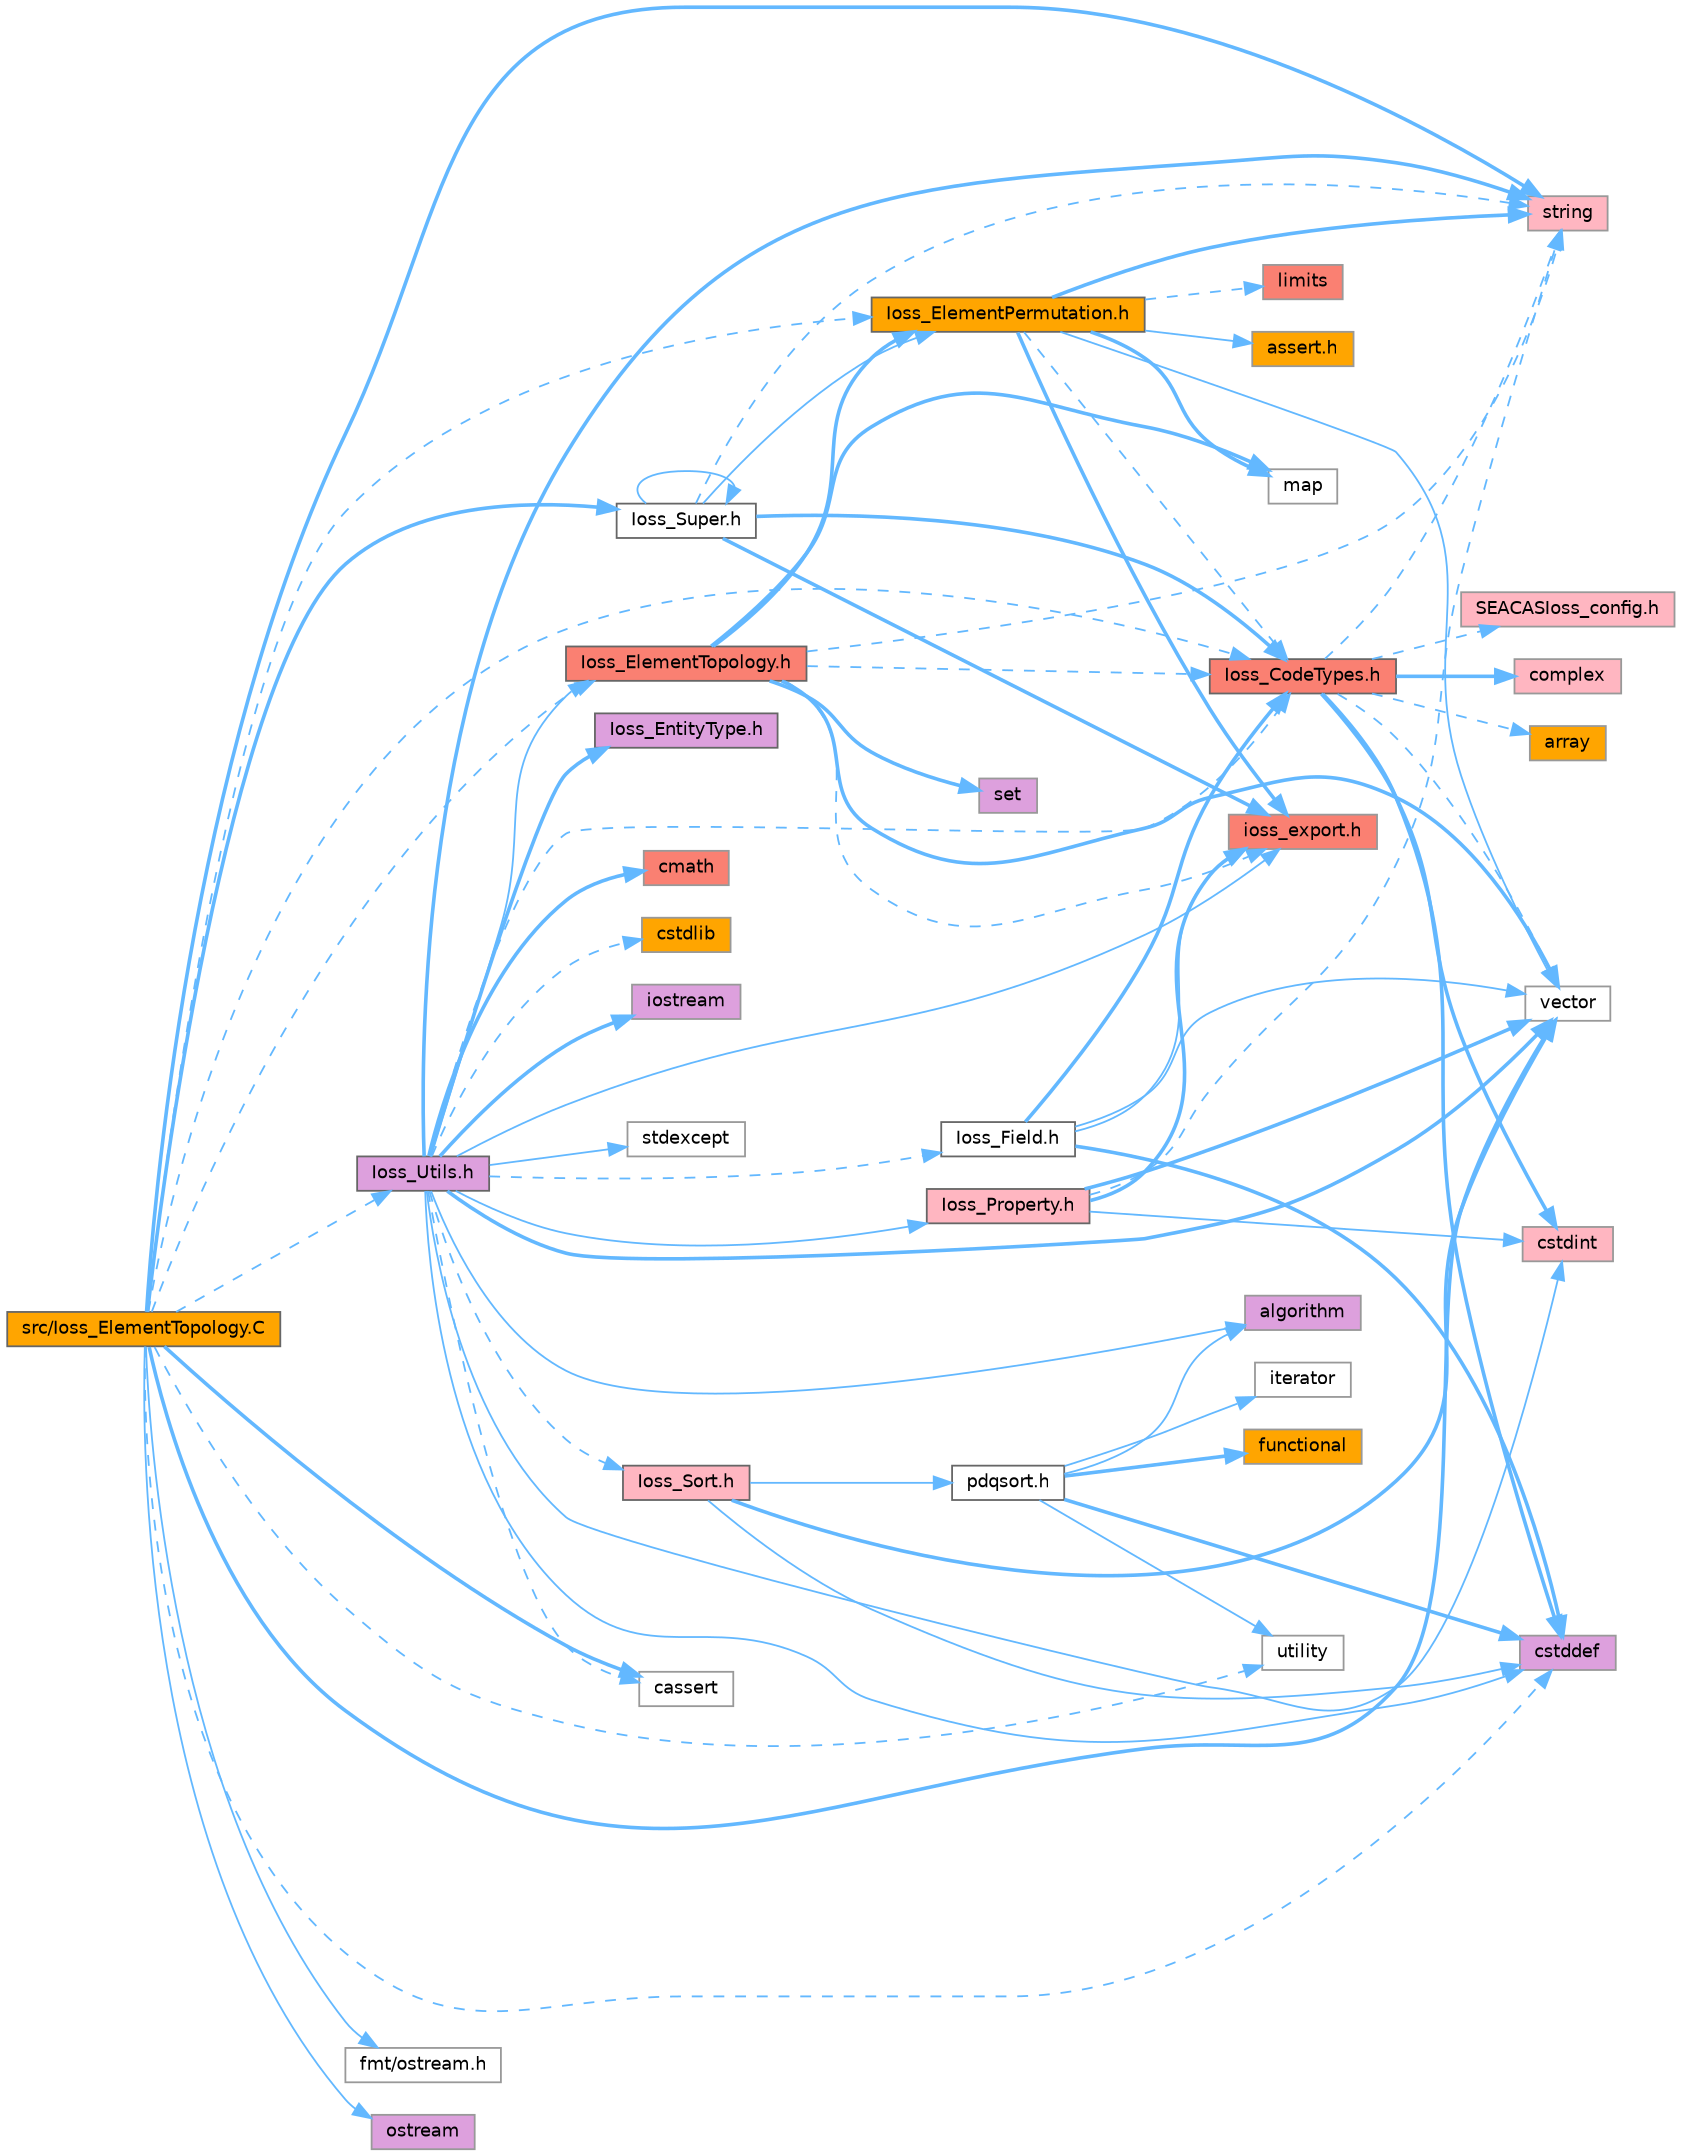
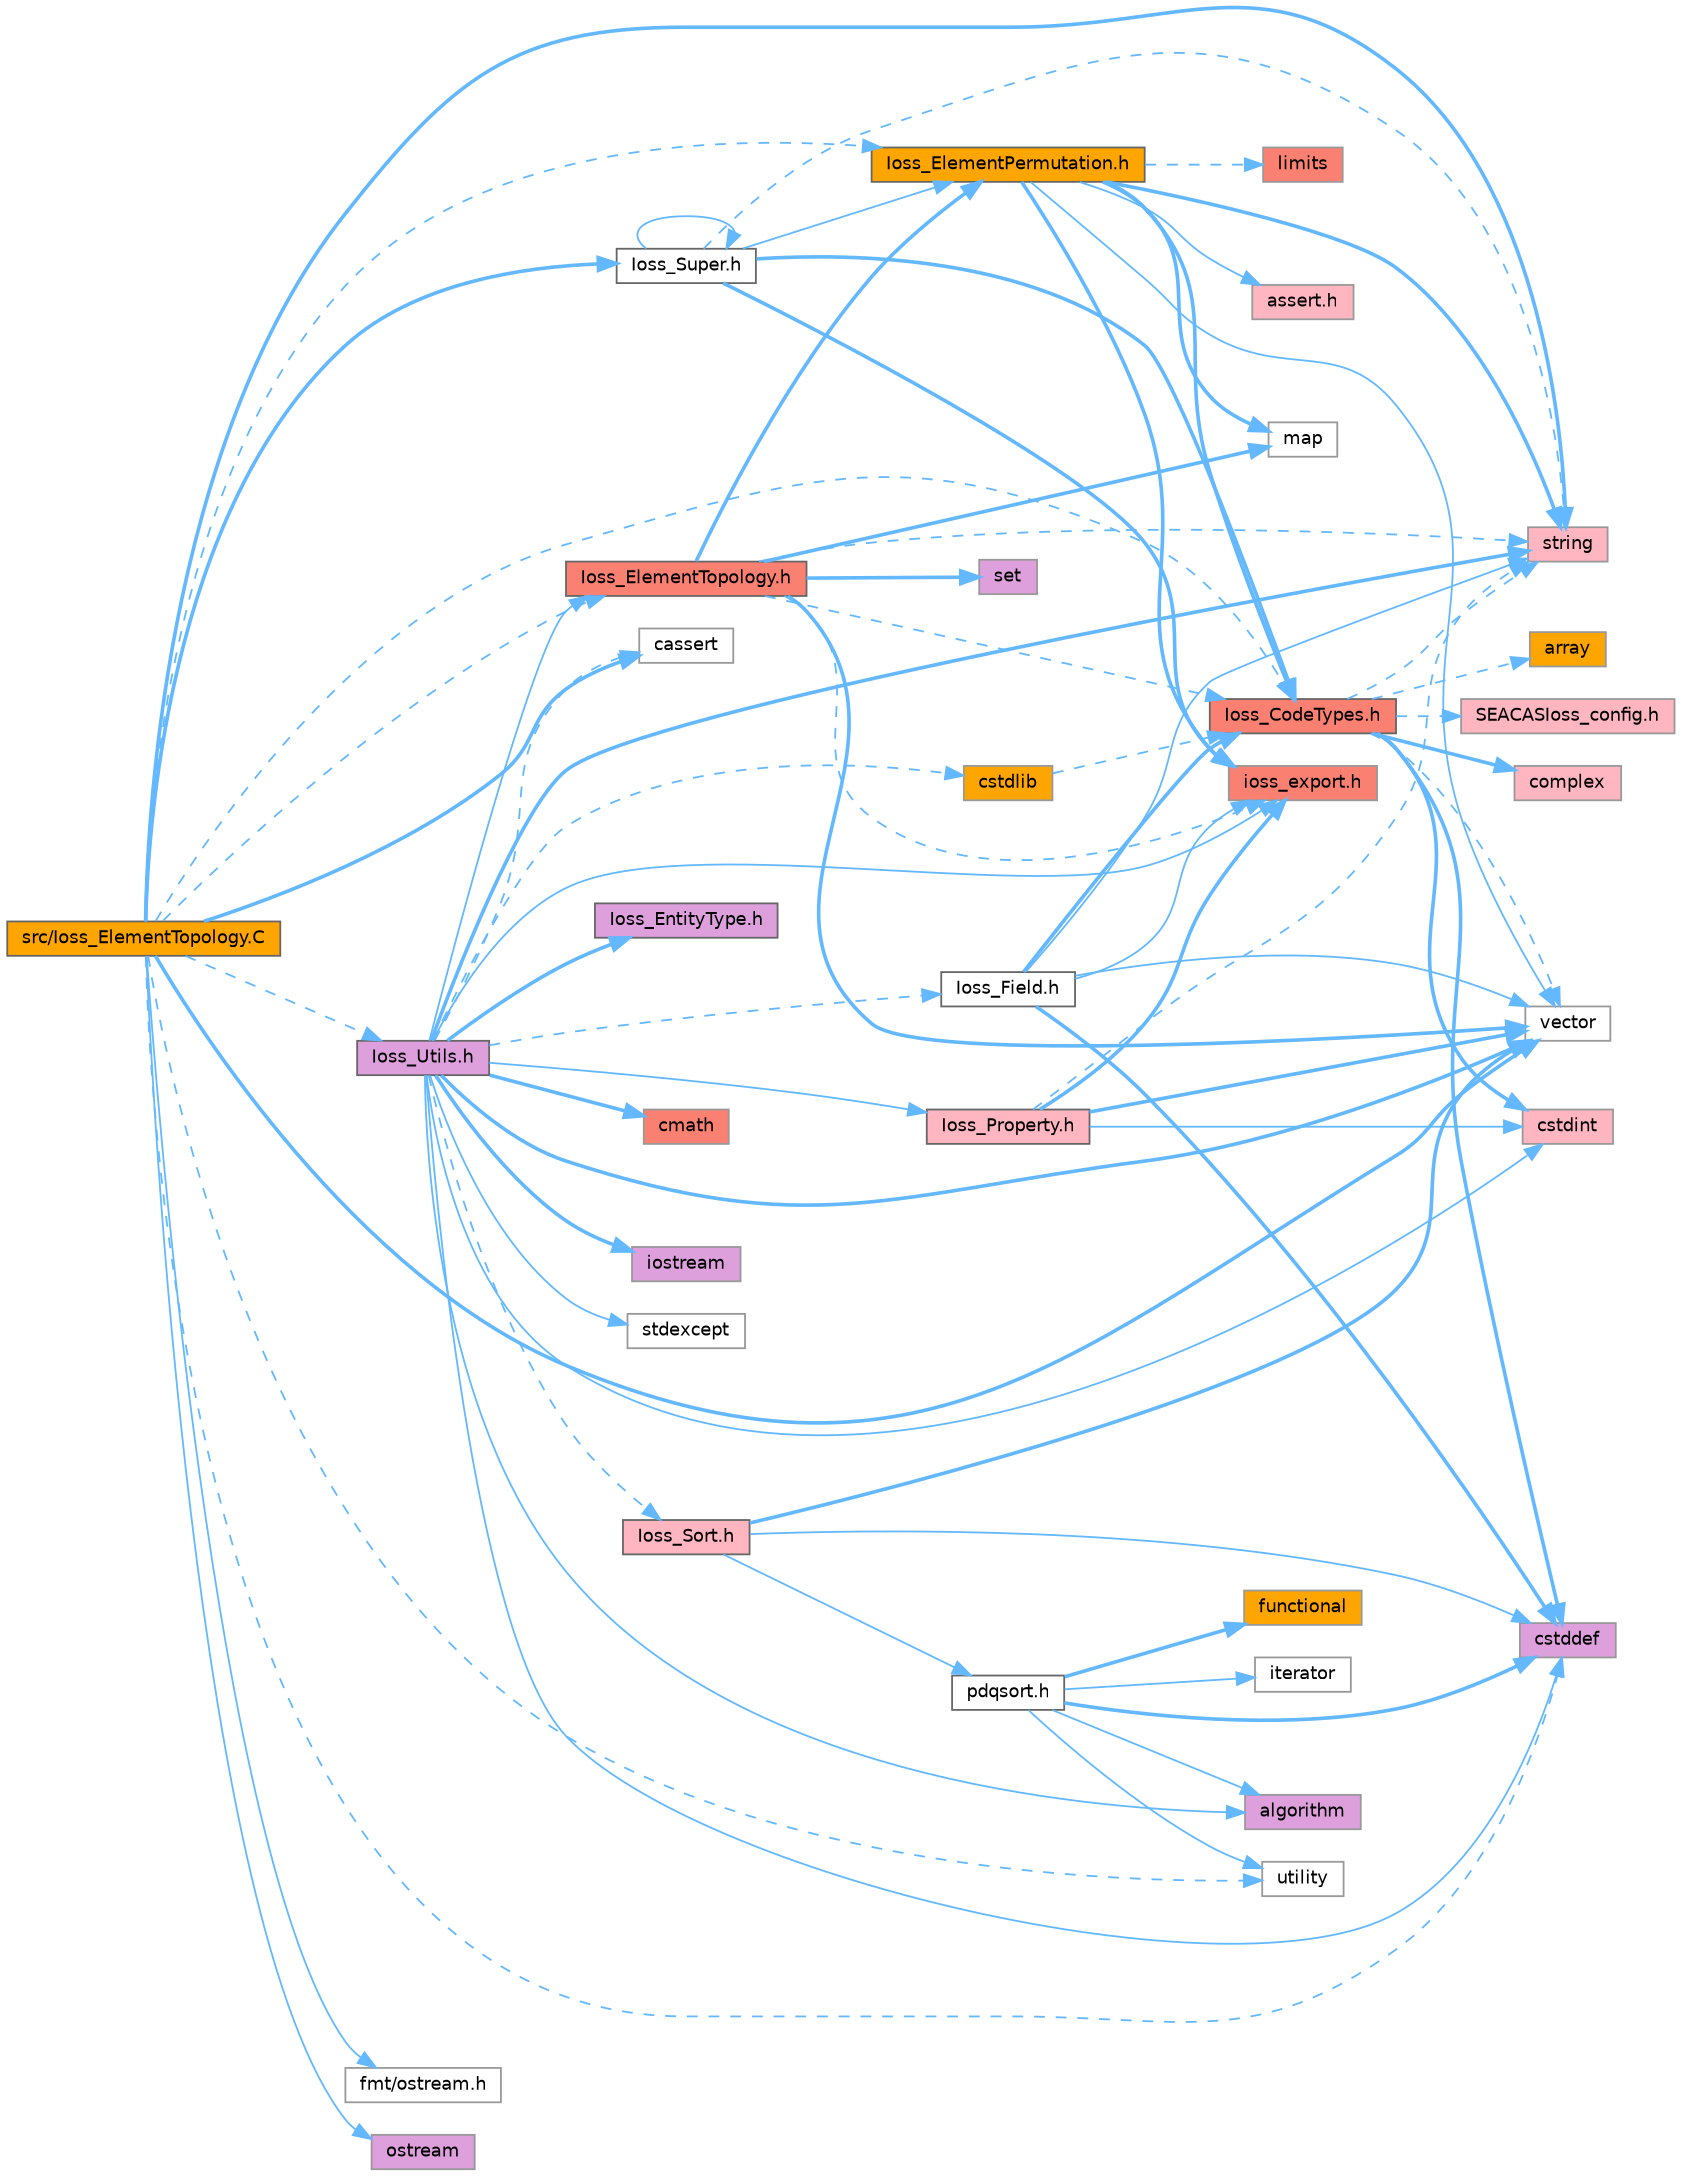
(1303, 349) -> (1303, 302)
(1150, 488) -> (1199, 422)
none -> (1214, 680)
(769, 827) -> (1131, 755)
